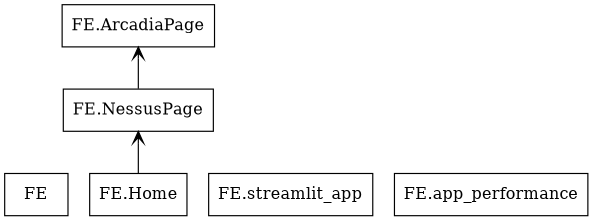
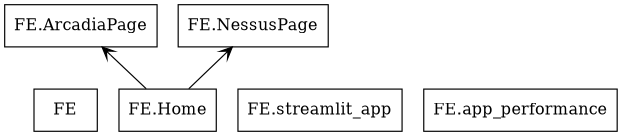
(138, 74) -> (128, 72)
